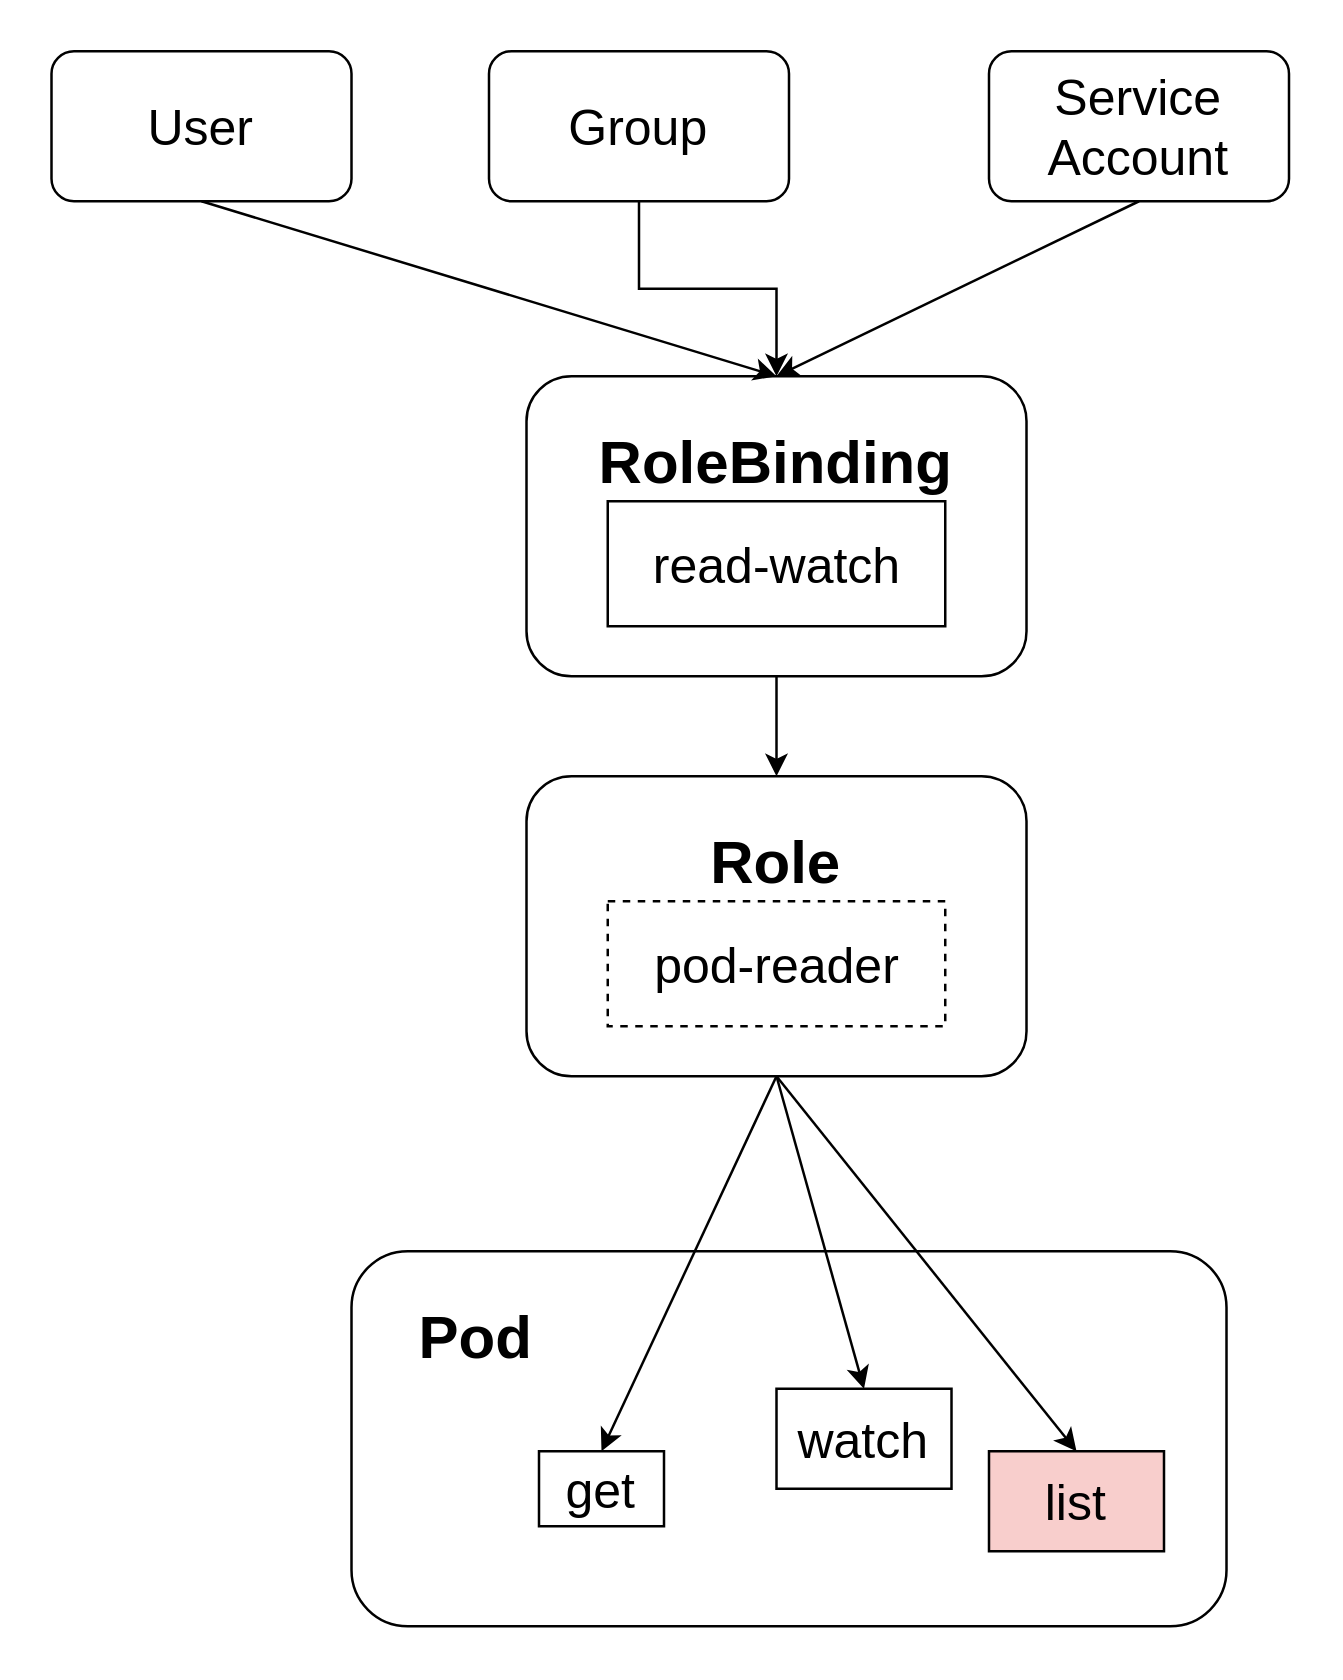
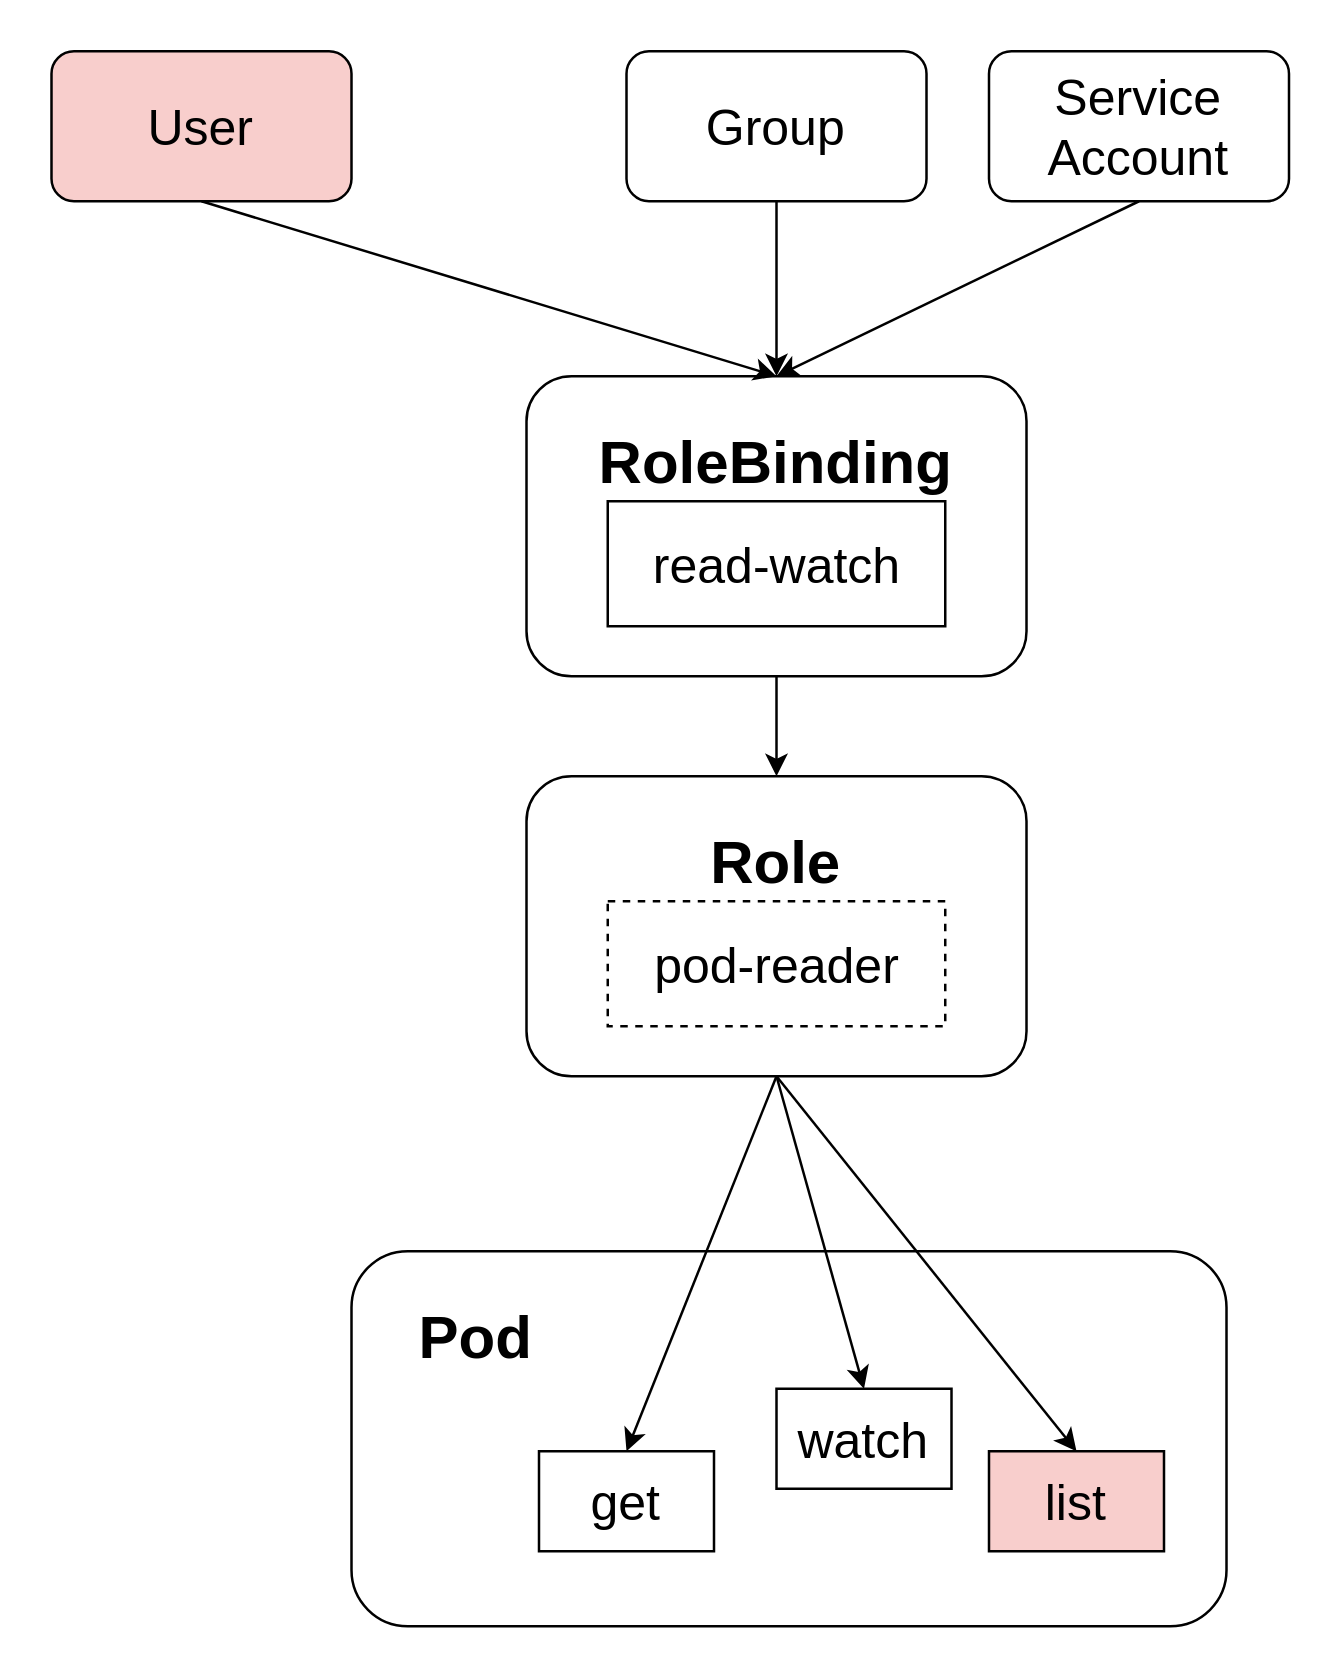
(201, 126) -> (201, 126)
(639, 126) -> (776, 126)
(601, 1489) -> (626, 1501)
